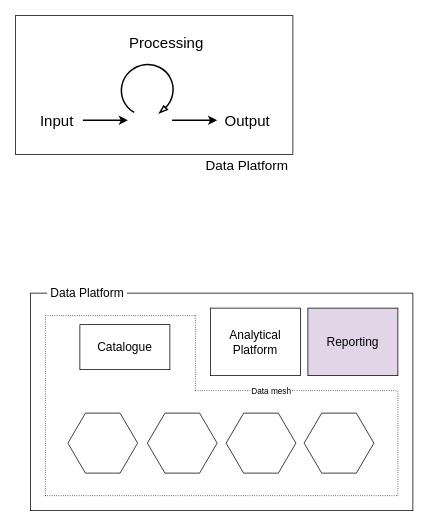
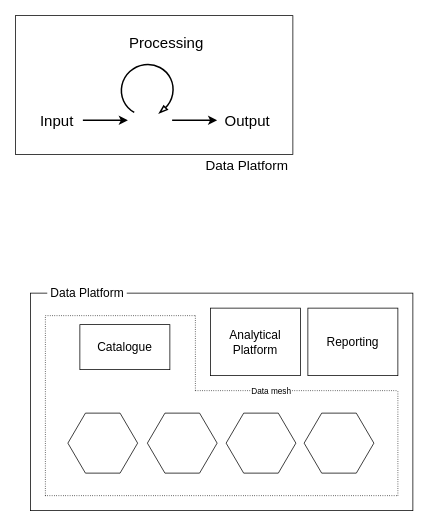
(353, 342) -> (353, 342)
